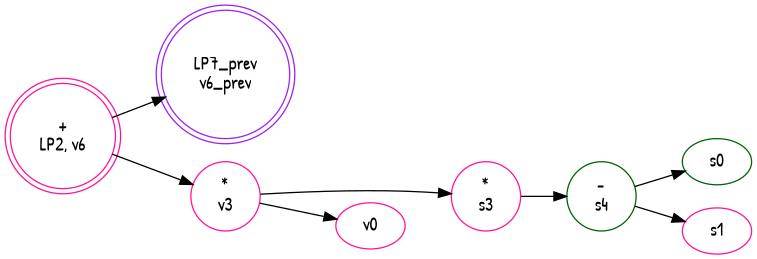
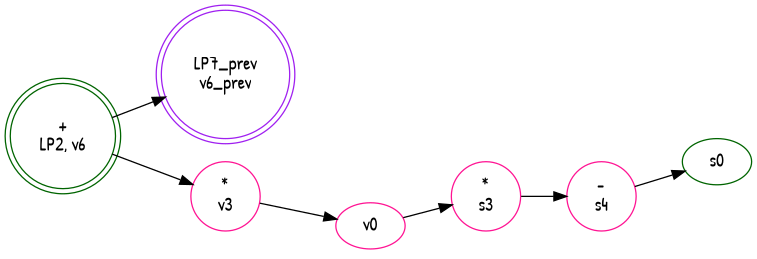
(63, 136) -> (63, 136)
(349, 191) -> (421, 213)
(601, 196) -> (601, 196)
(717, 231) -> none
